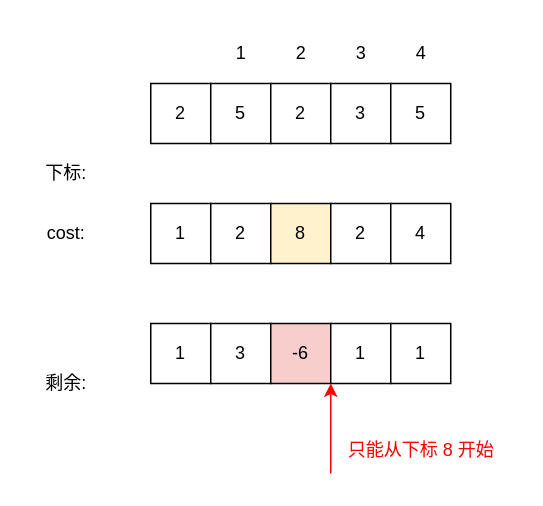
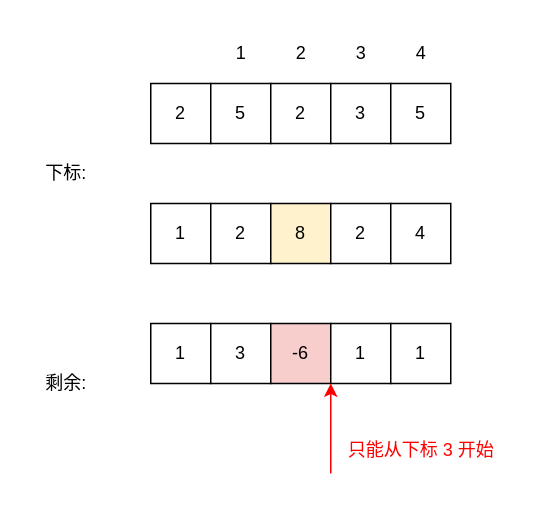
(68, 233) -> none
(422, 451) -> (422, 451)
